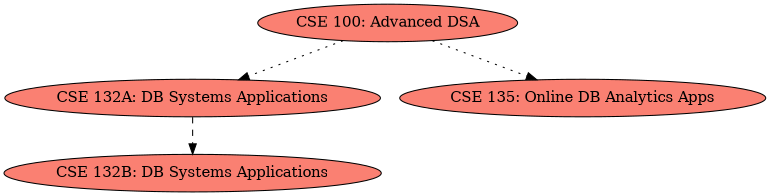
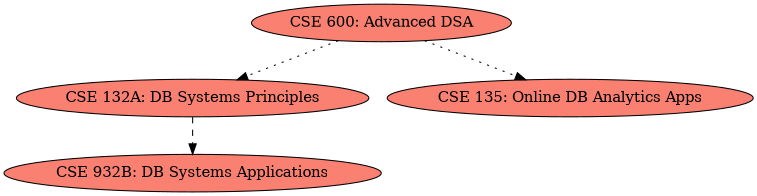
(388, 23) -> (381, 23)
(193, 98) -> (193, 98)
(193, 173) -> (193, 173)
